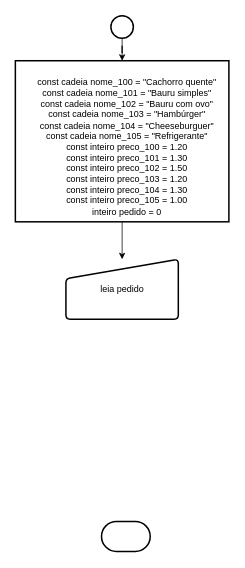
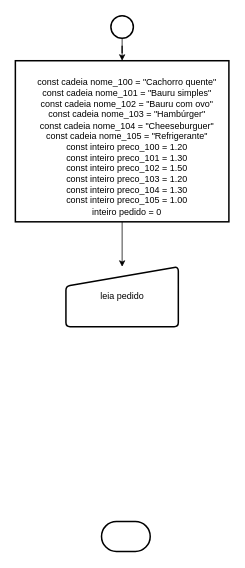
(122, 289) -> (122, 297)
